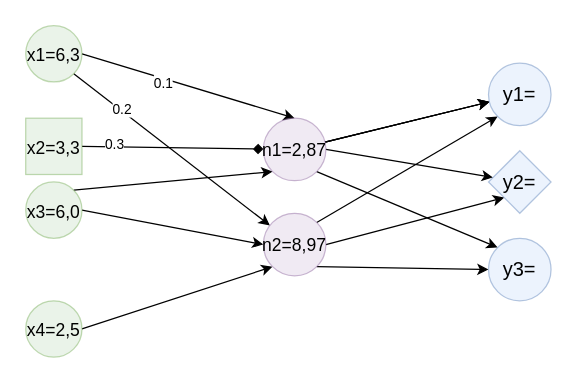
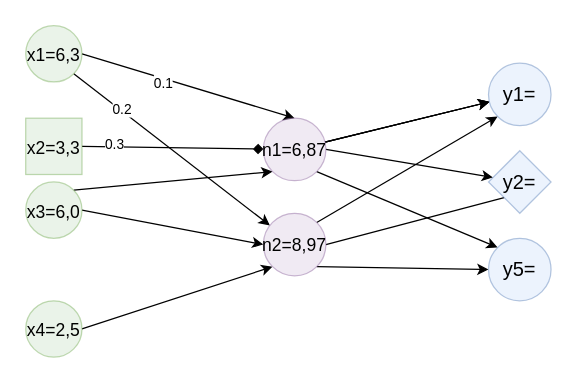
(294, 149) -> (294, 149)
(494, 200) -> (498, 199)
(519, 269) -> (519, 269)
